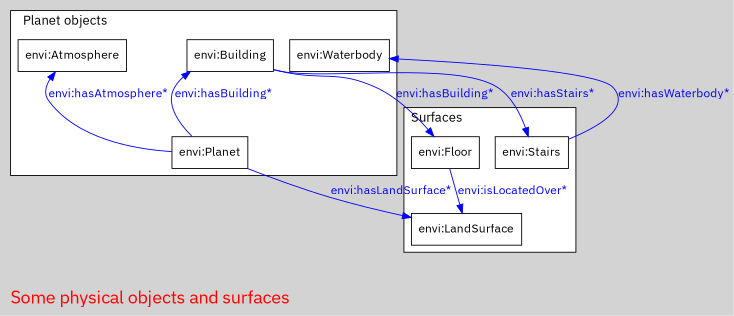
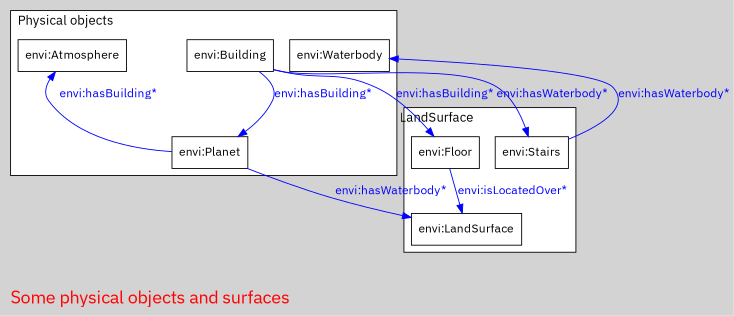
(66, 22) -> (66, 22)
(108, 94) -> (108, 94)
(553, 94) -> (553, 94)
(173, 108) -> (271, 103)
(437, 119) -> (437, 119)
(391, 191) -> (391, 191)
